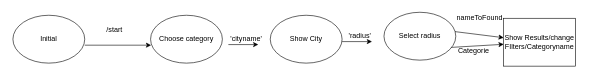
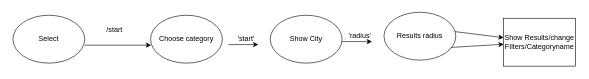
(480, 18) -> none
(420, 36) -> (420, 36)
(48, 39) -> (48, 39)
(246, 39) -> (246, 39)
(474, 51) -> none
